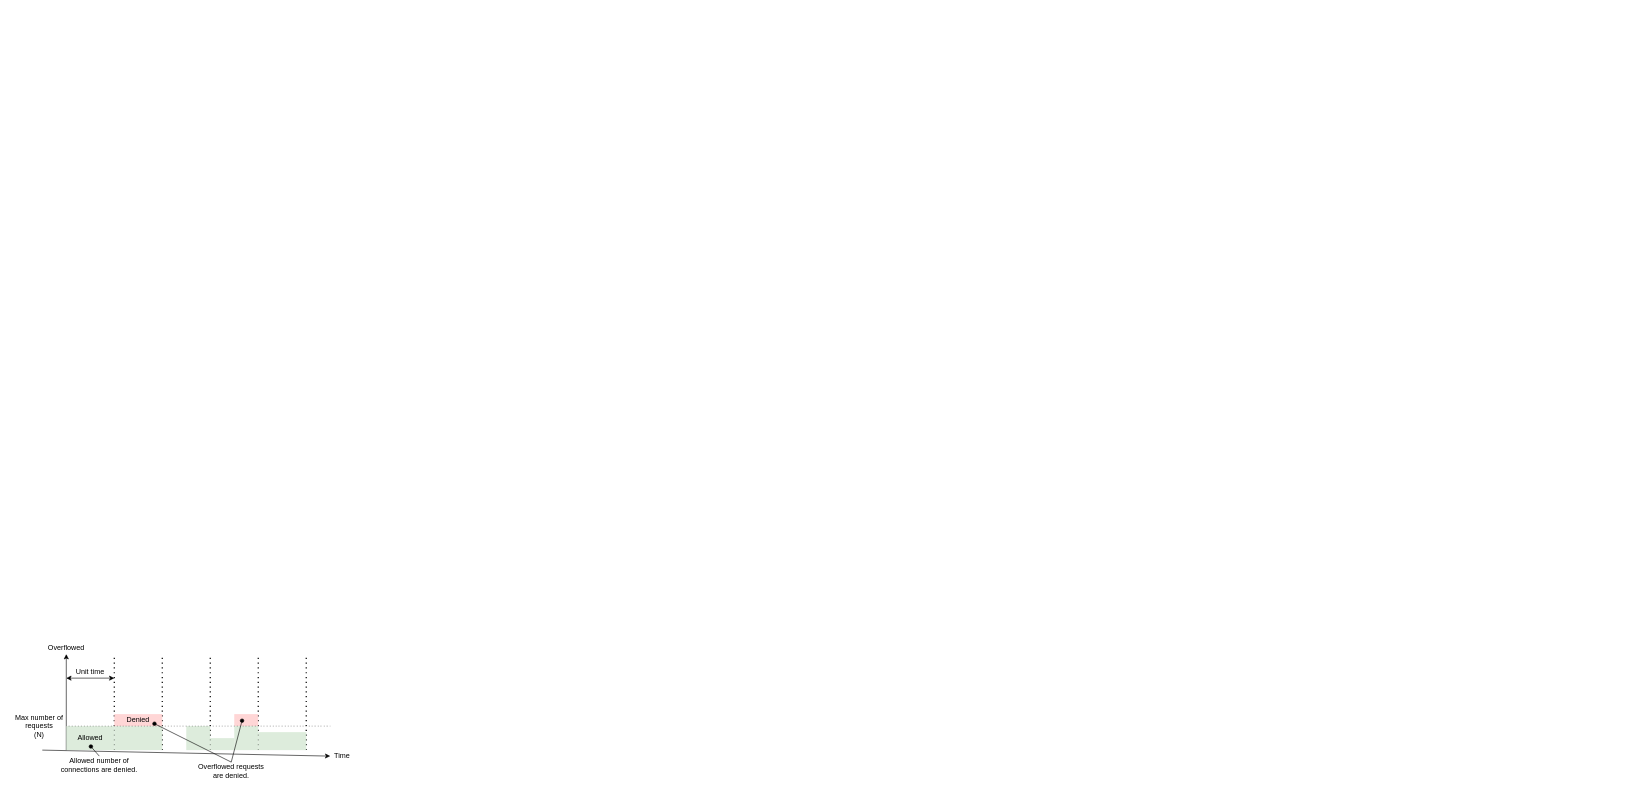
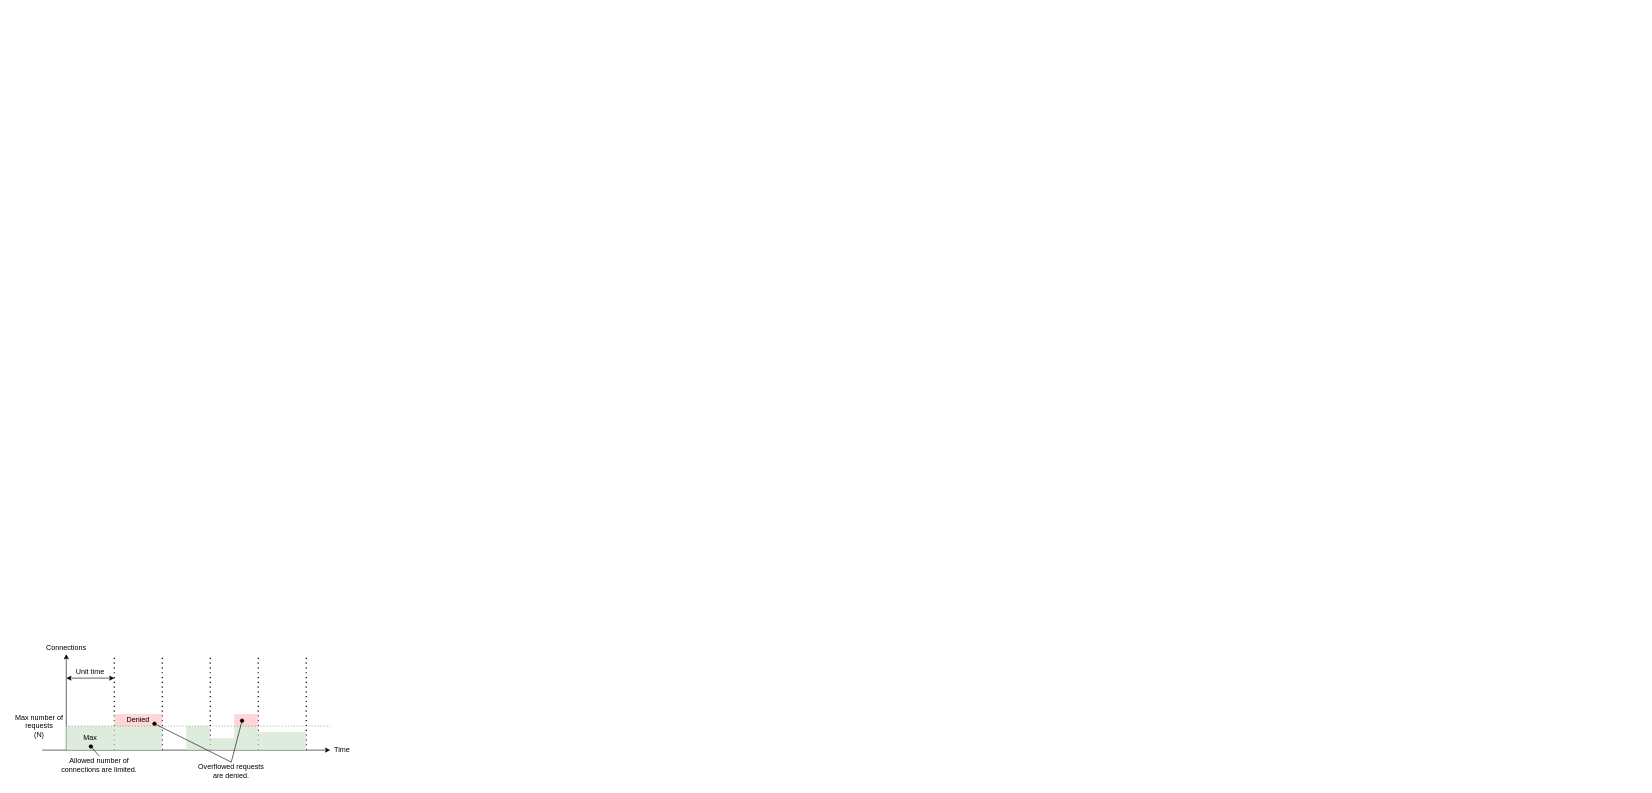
(66, 648) -> (66, 648)
(90, 738) -> (90, 738)
(342, 756) -> (342, 750)
(99, 765) -> (99, 765)
